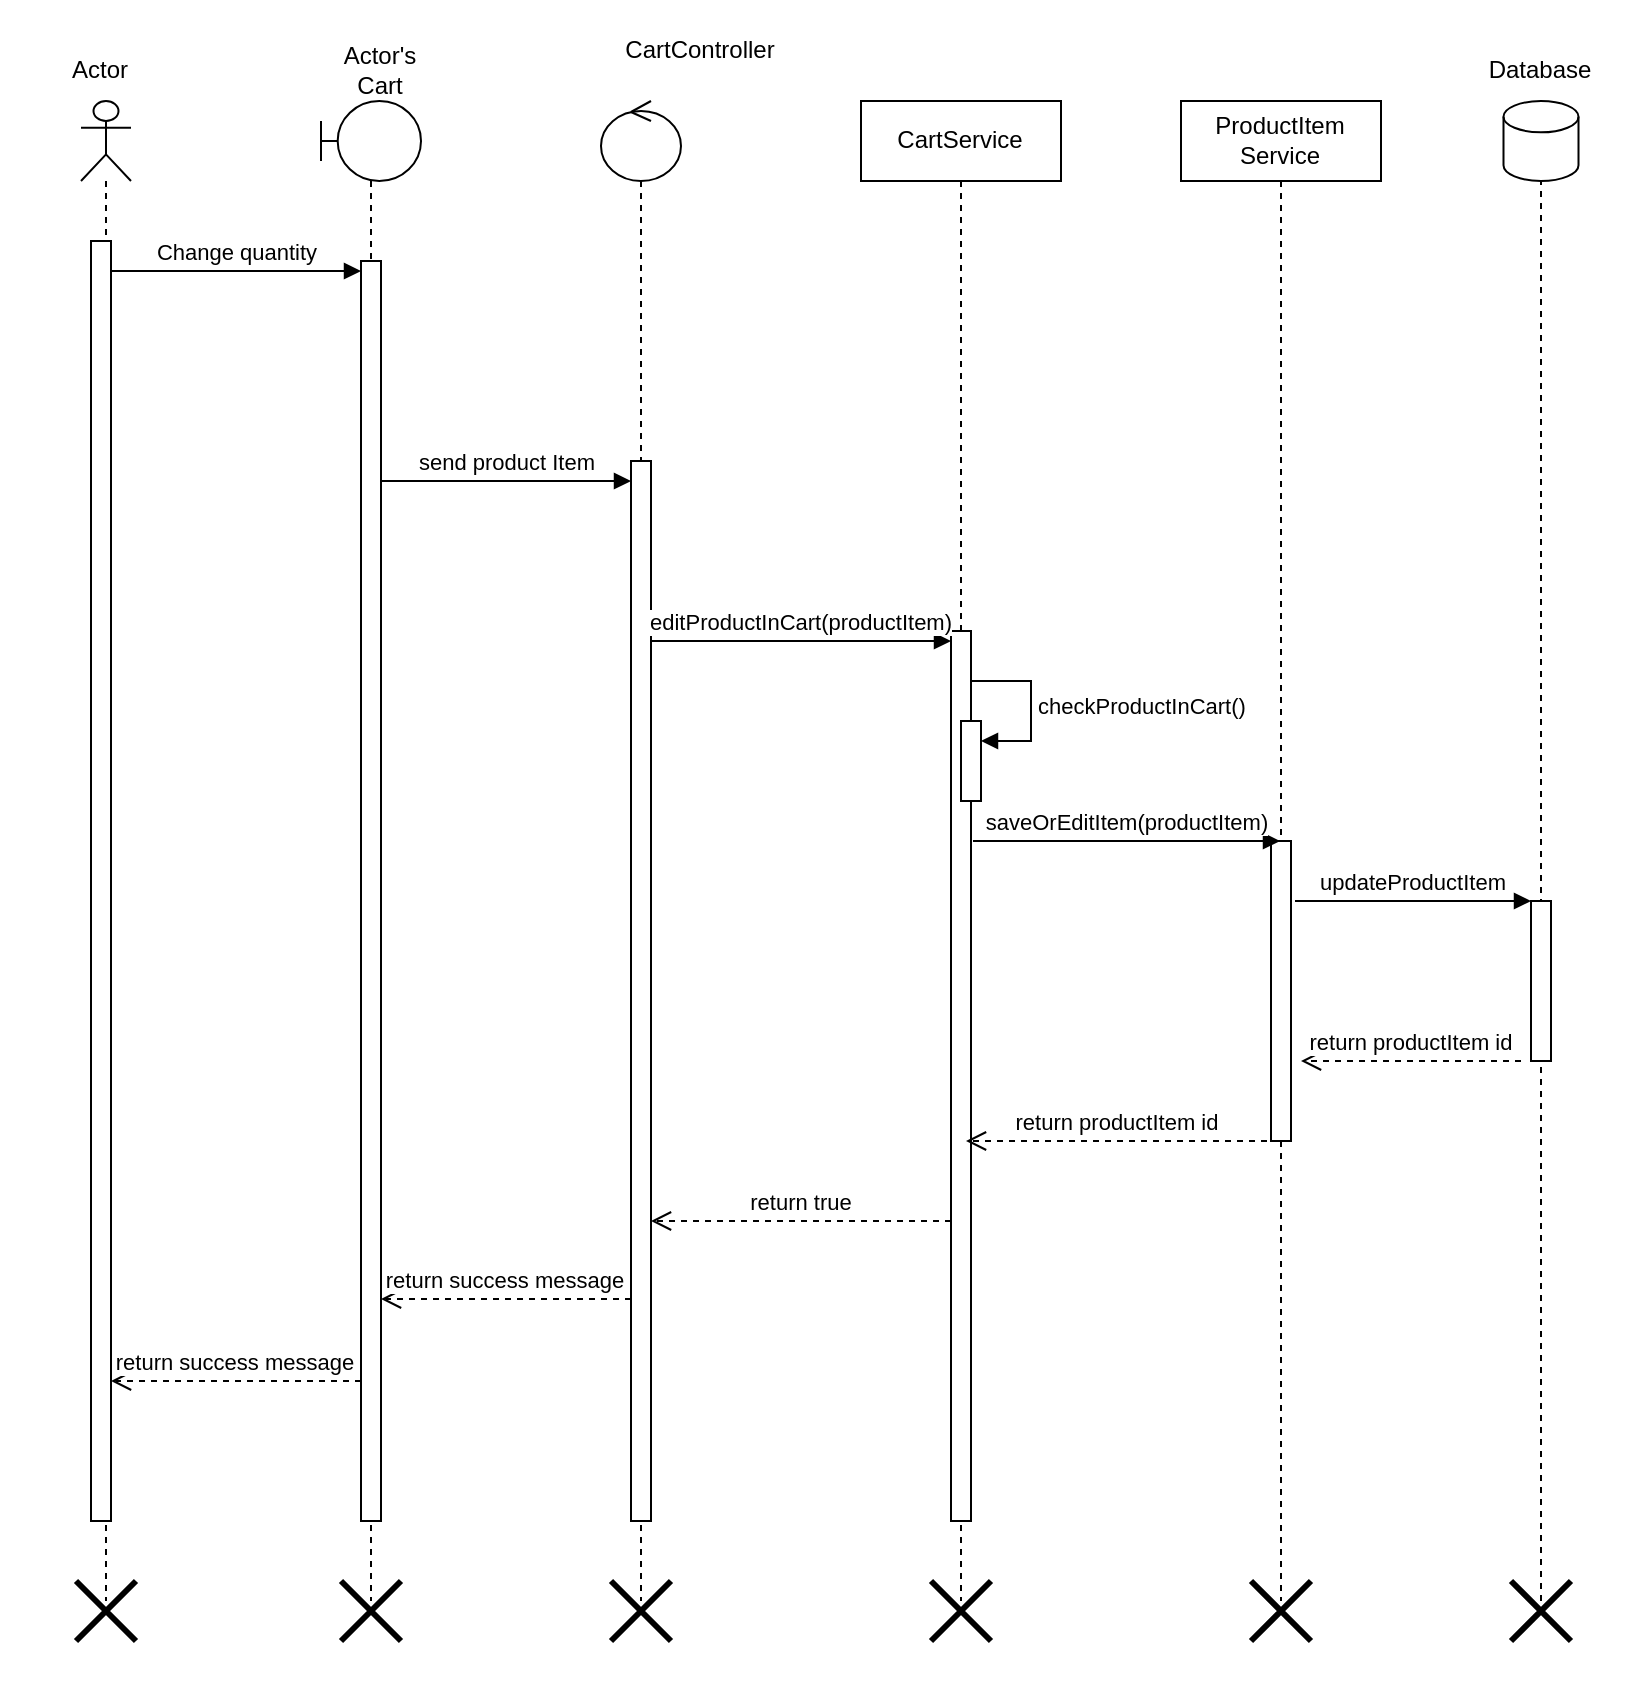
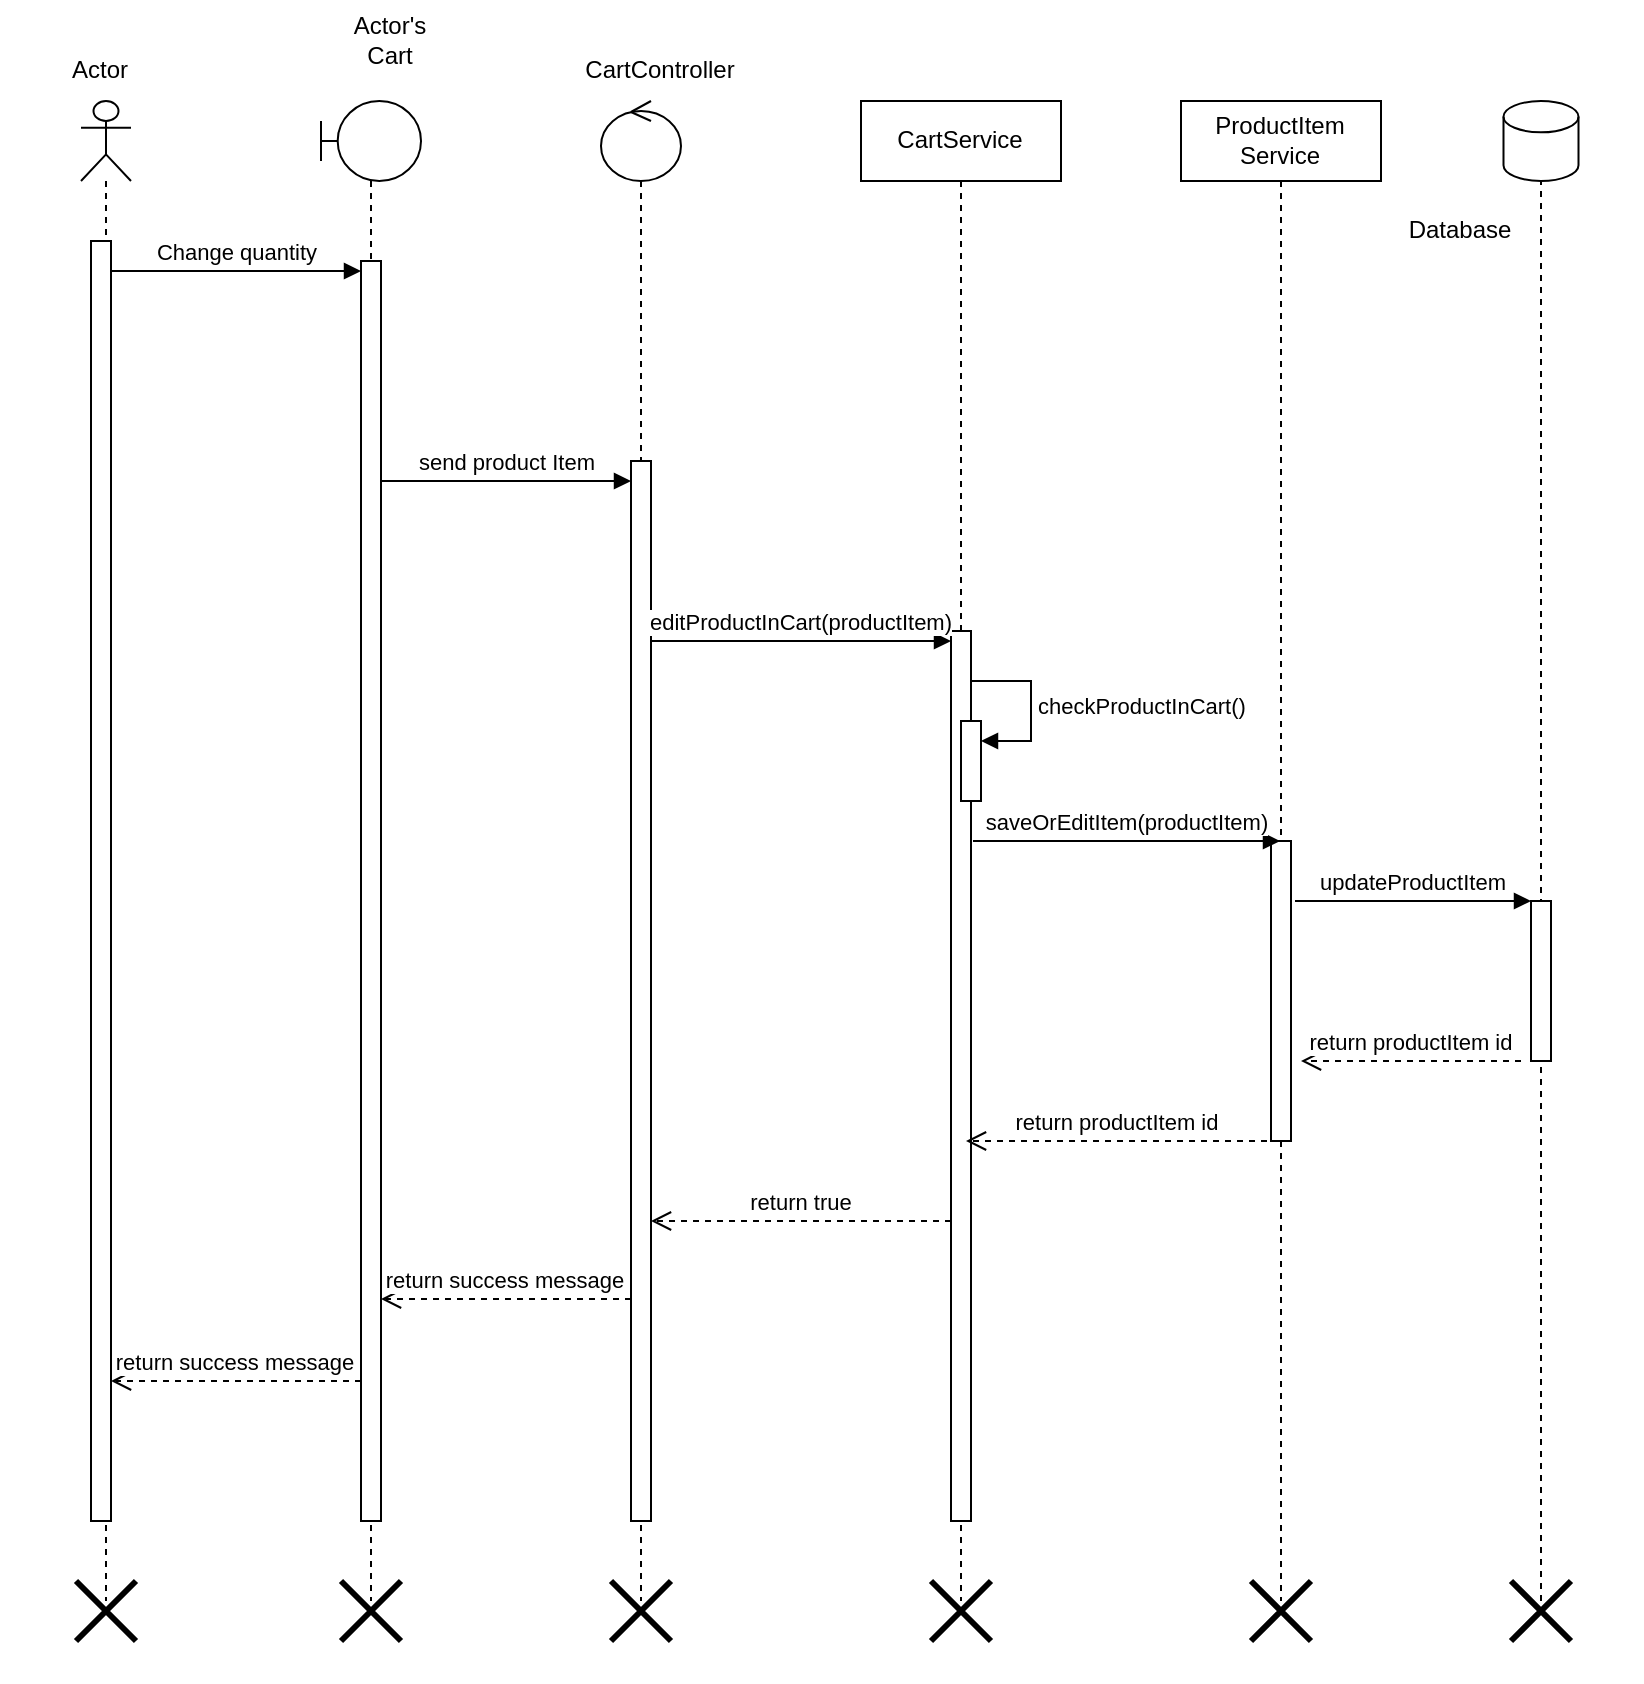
(701, 51) -> (661, 71)
(381, 71) -> (391, 41)
(1541, 71) -> (1461, 231)
